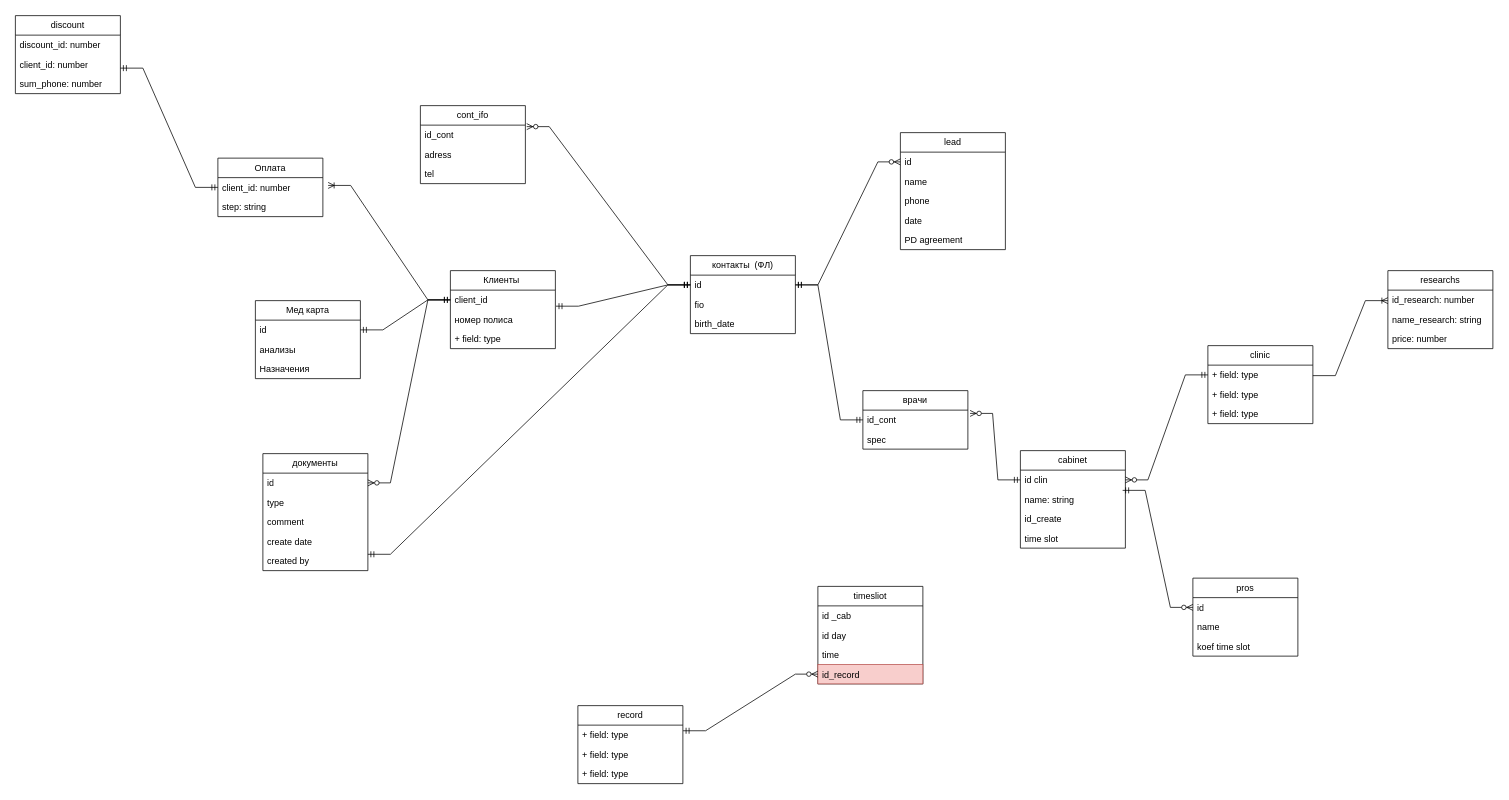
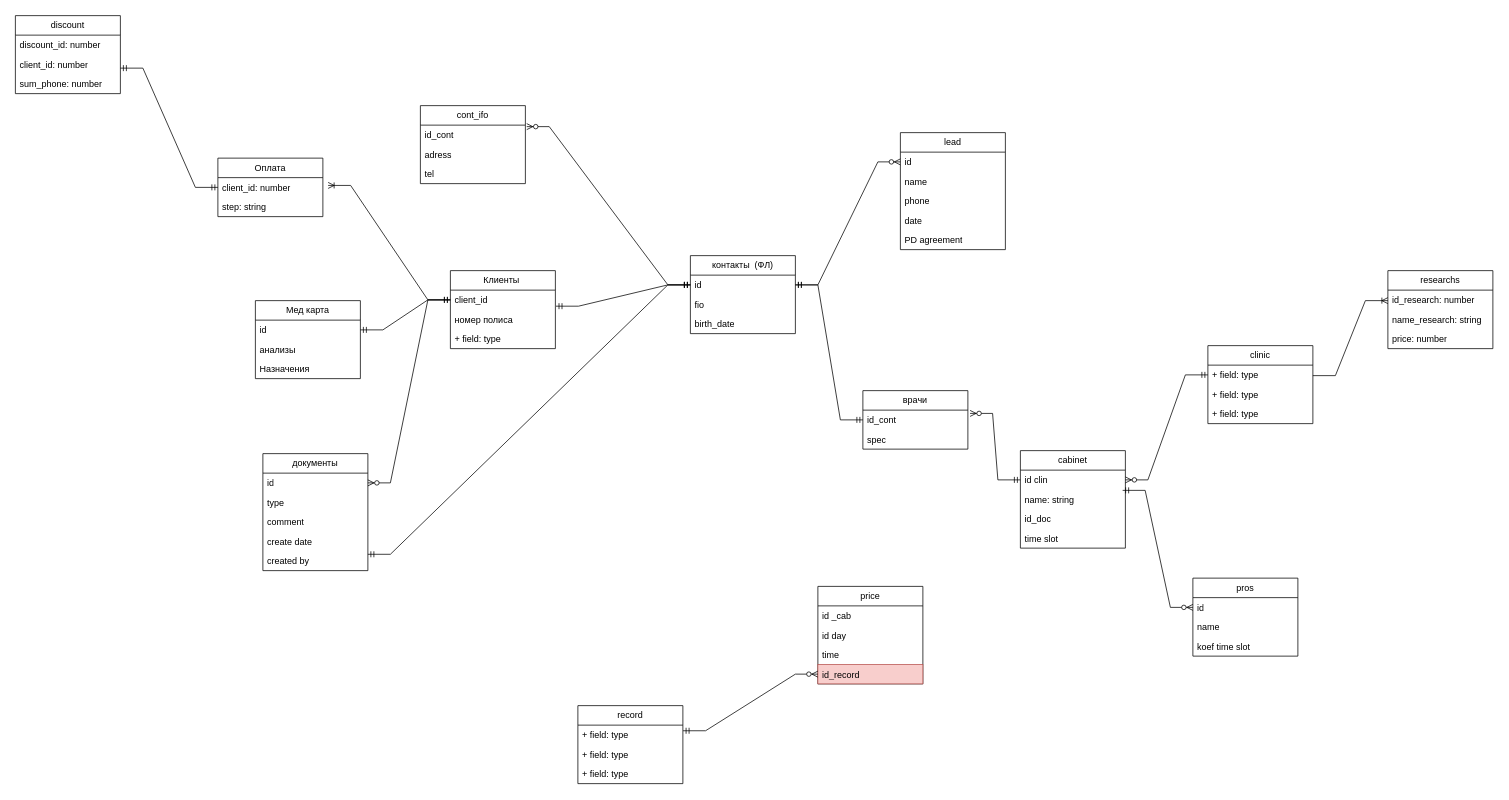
(1046, 520) -> (1039, 520)
(870, 596) -> (870, 596)
